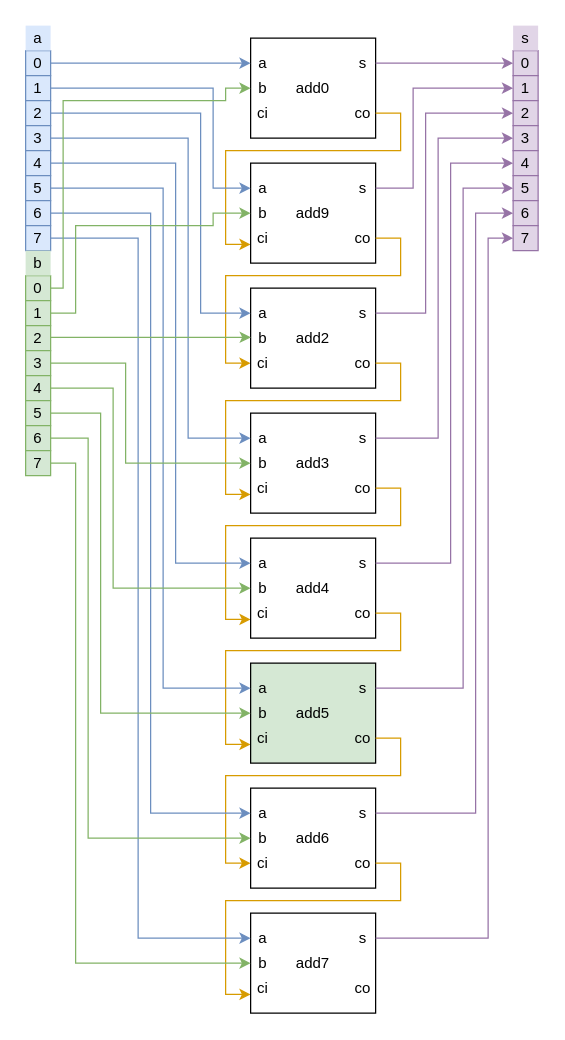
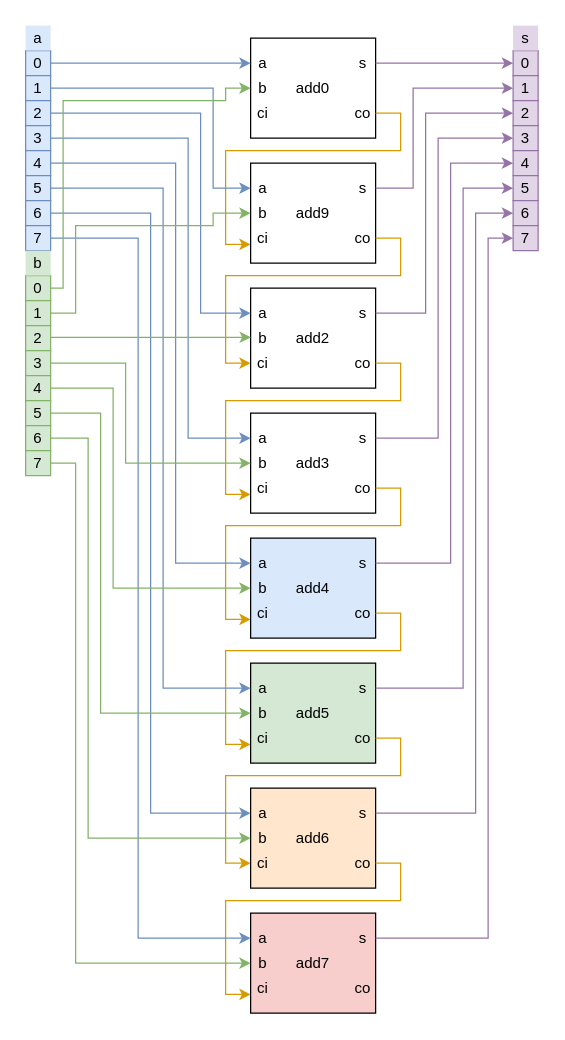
(313, 588) -> (313, 588)
(313, 838) -> (313, 838)
(313, 963) -> (313, 963)
